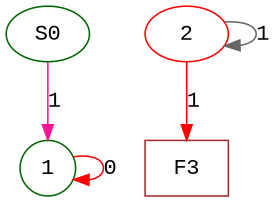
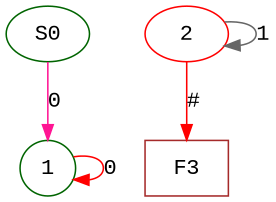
(55, 101) -> (55, 101)
(194, 101) -> (194, 101)
